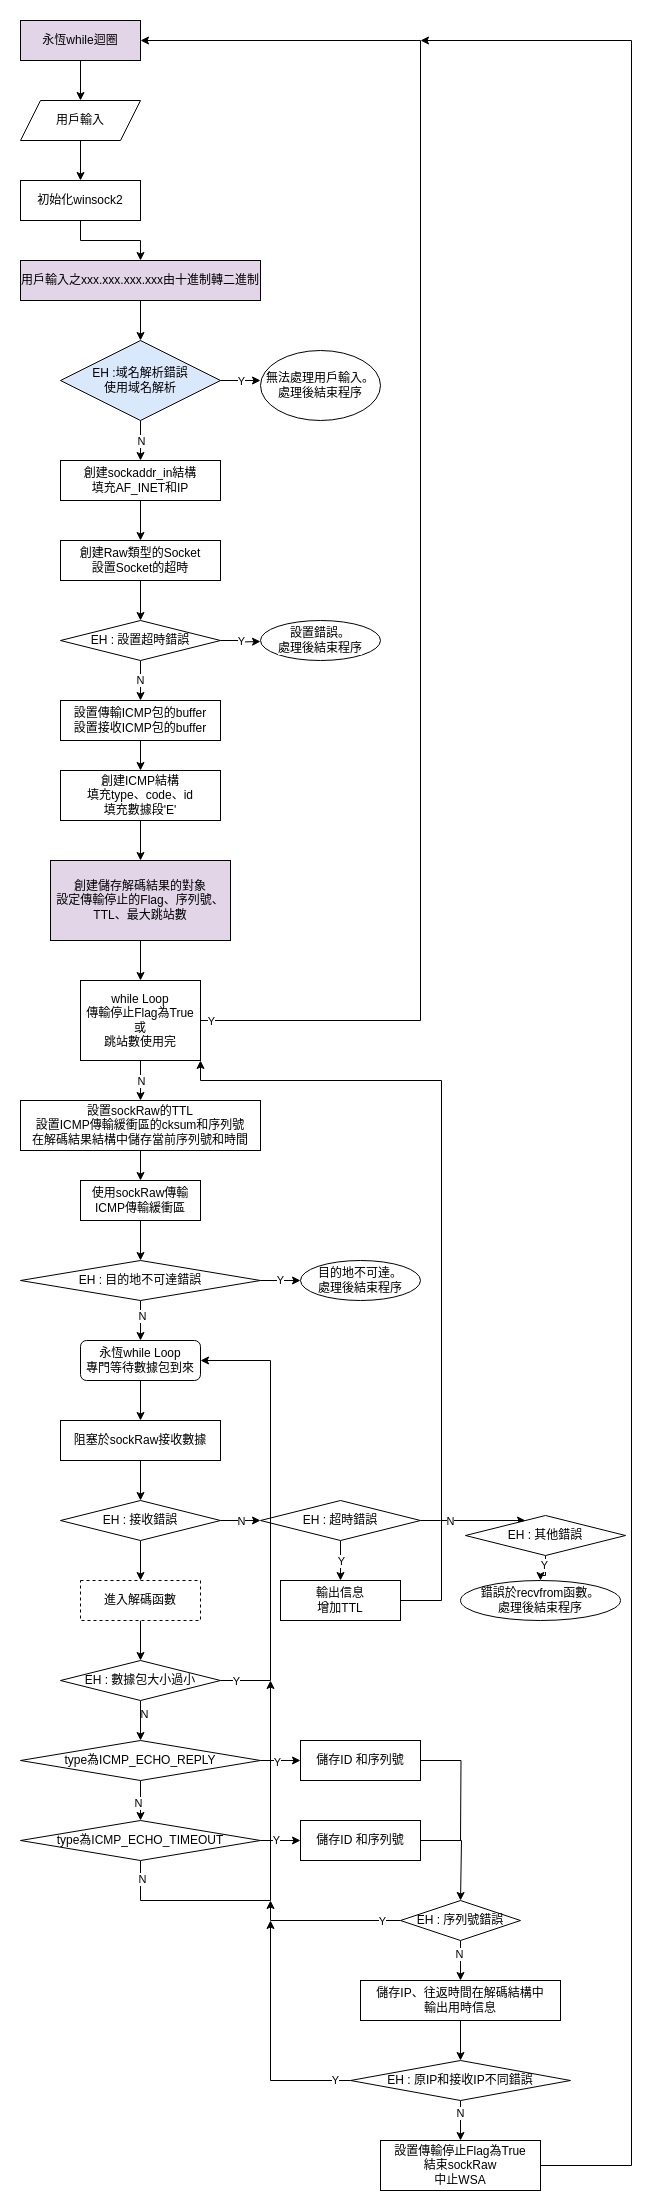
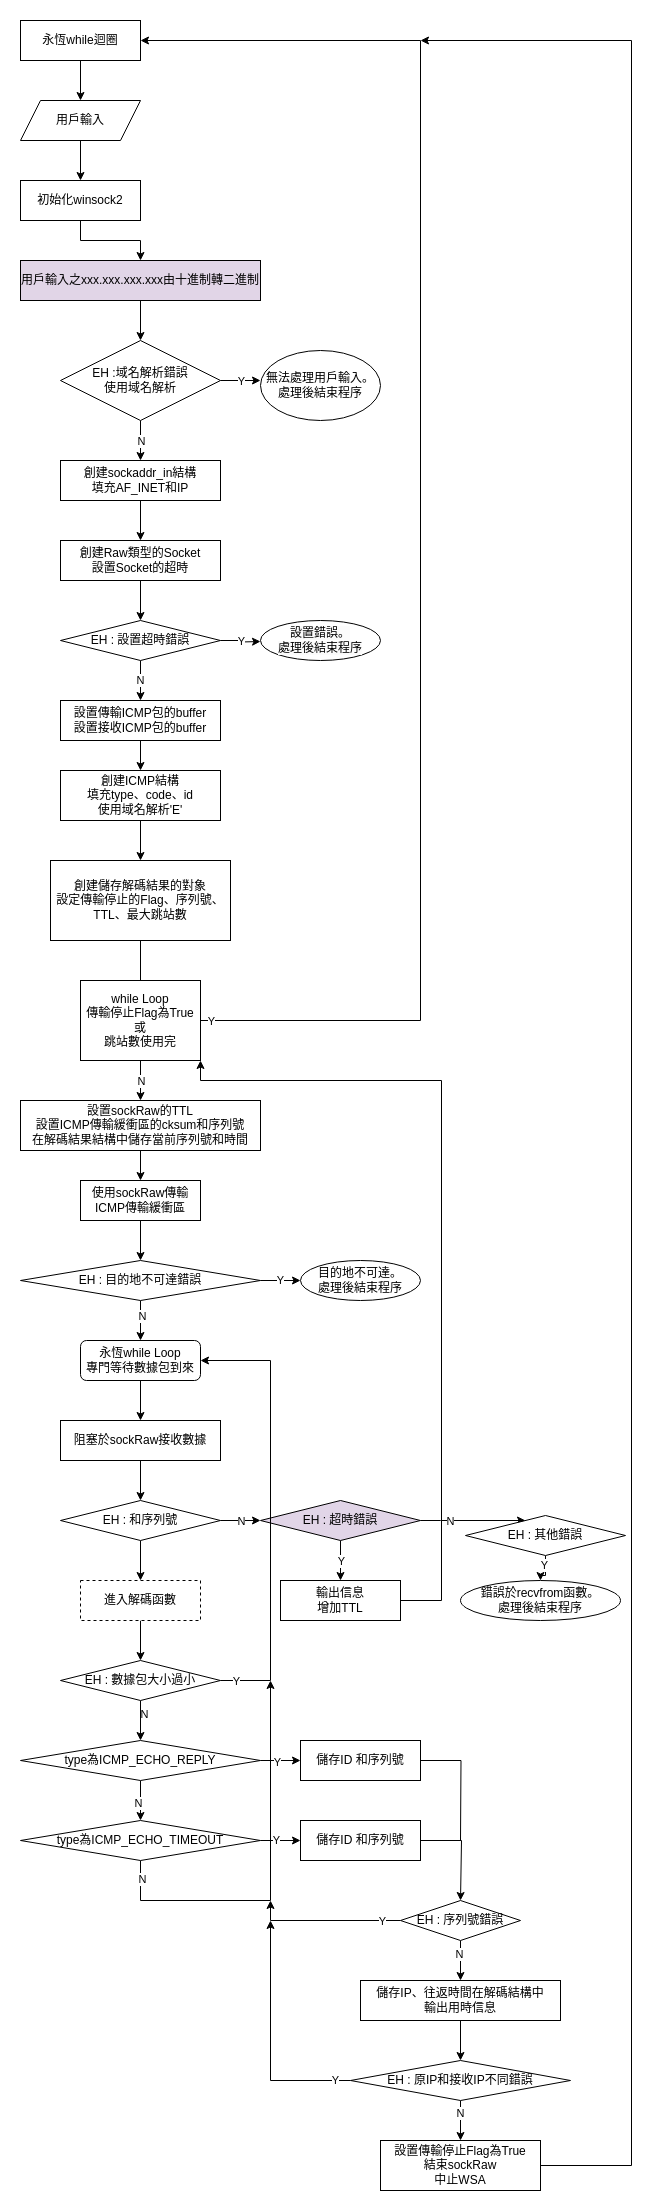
(81, 41) -> (81, 41)
(141, 381) -> (141, 381)
(141, 796) -> (141, 796)
(141, 901) -> (141, 901)
(141, 972) -> (141, 975)
(141, 1521) -> (141, 1521)
(341, 1521) -> (341, 1521)
